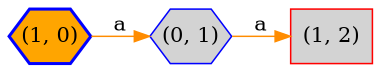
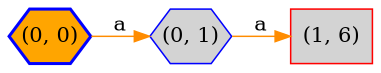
(50, 36) -> (50, 36)
(332, 36) -> (332, 36)
